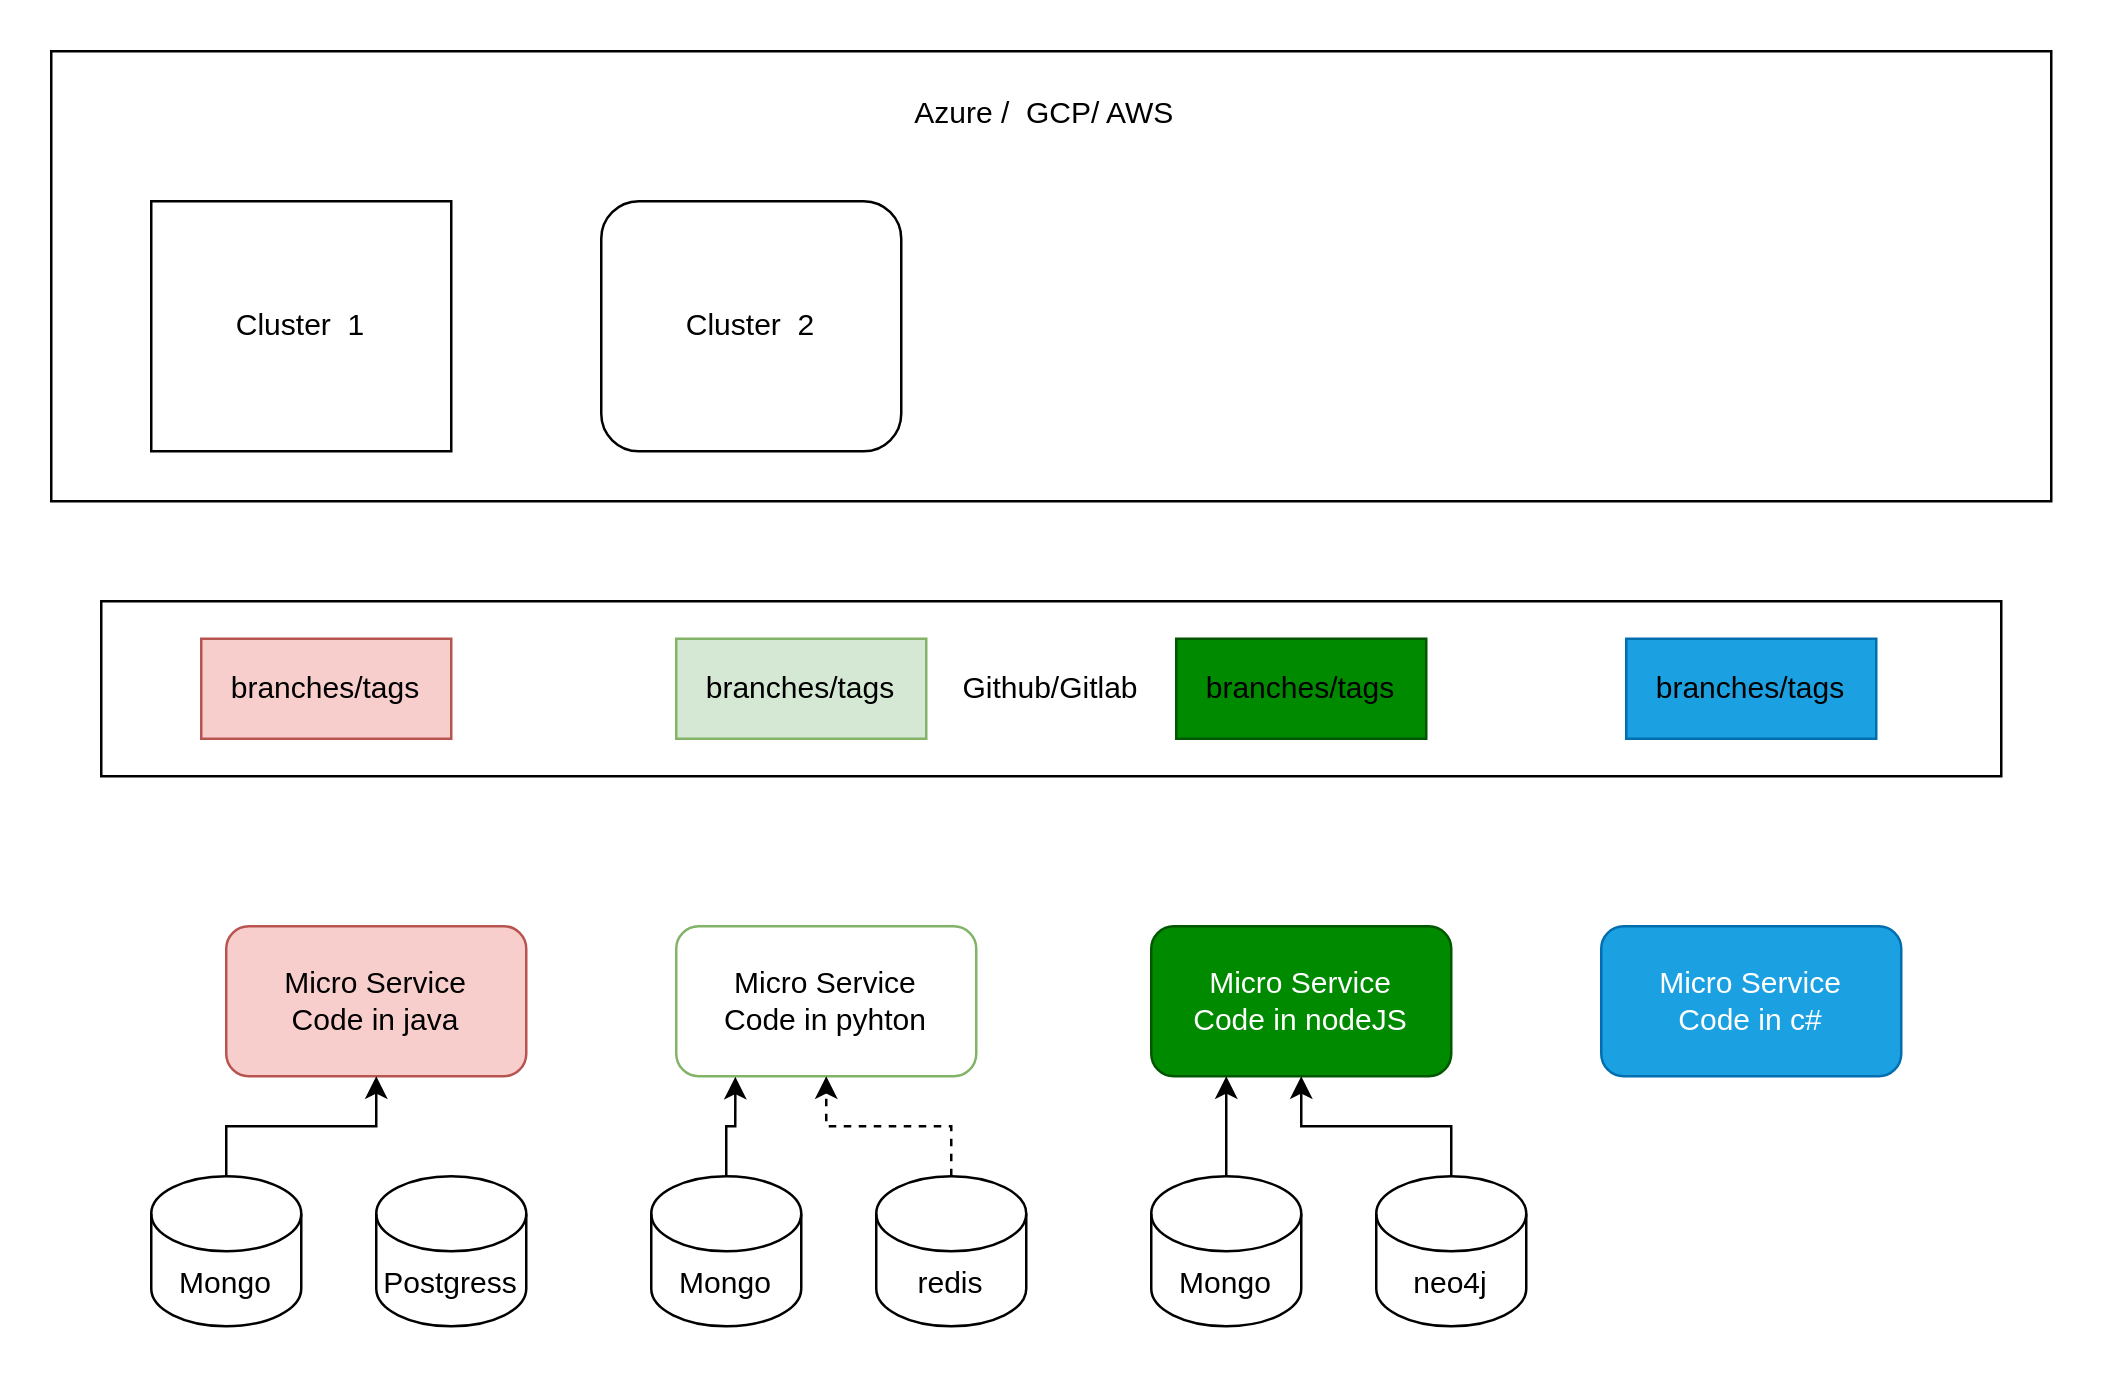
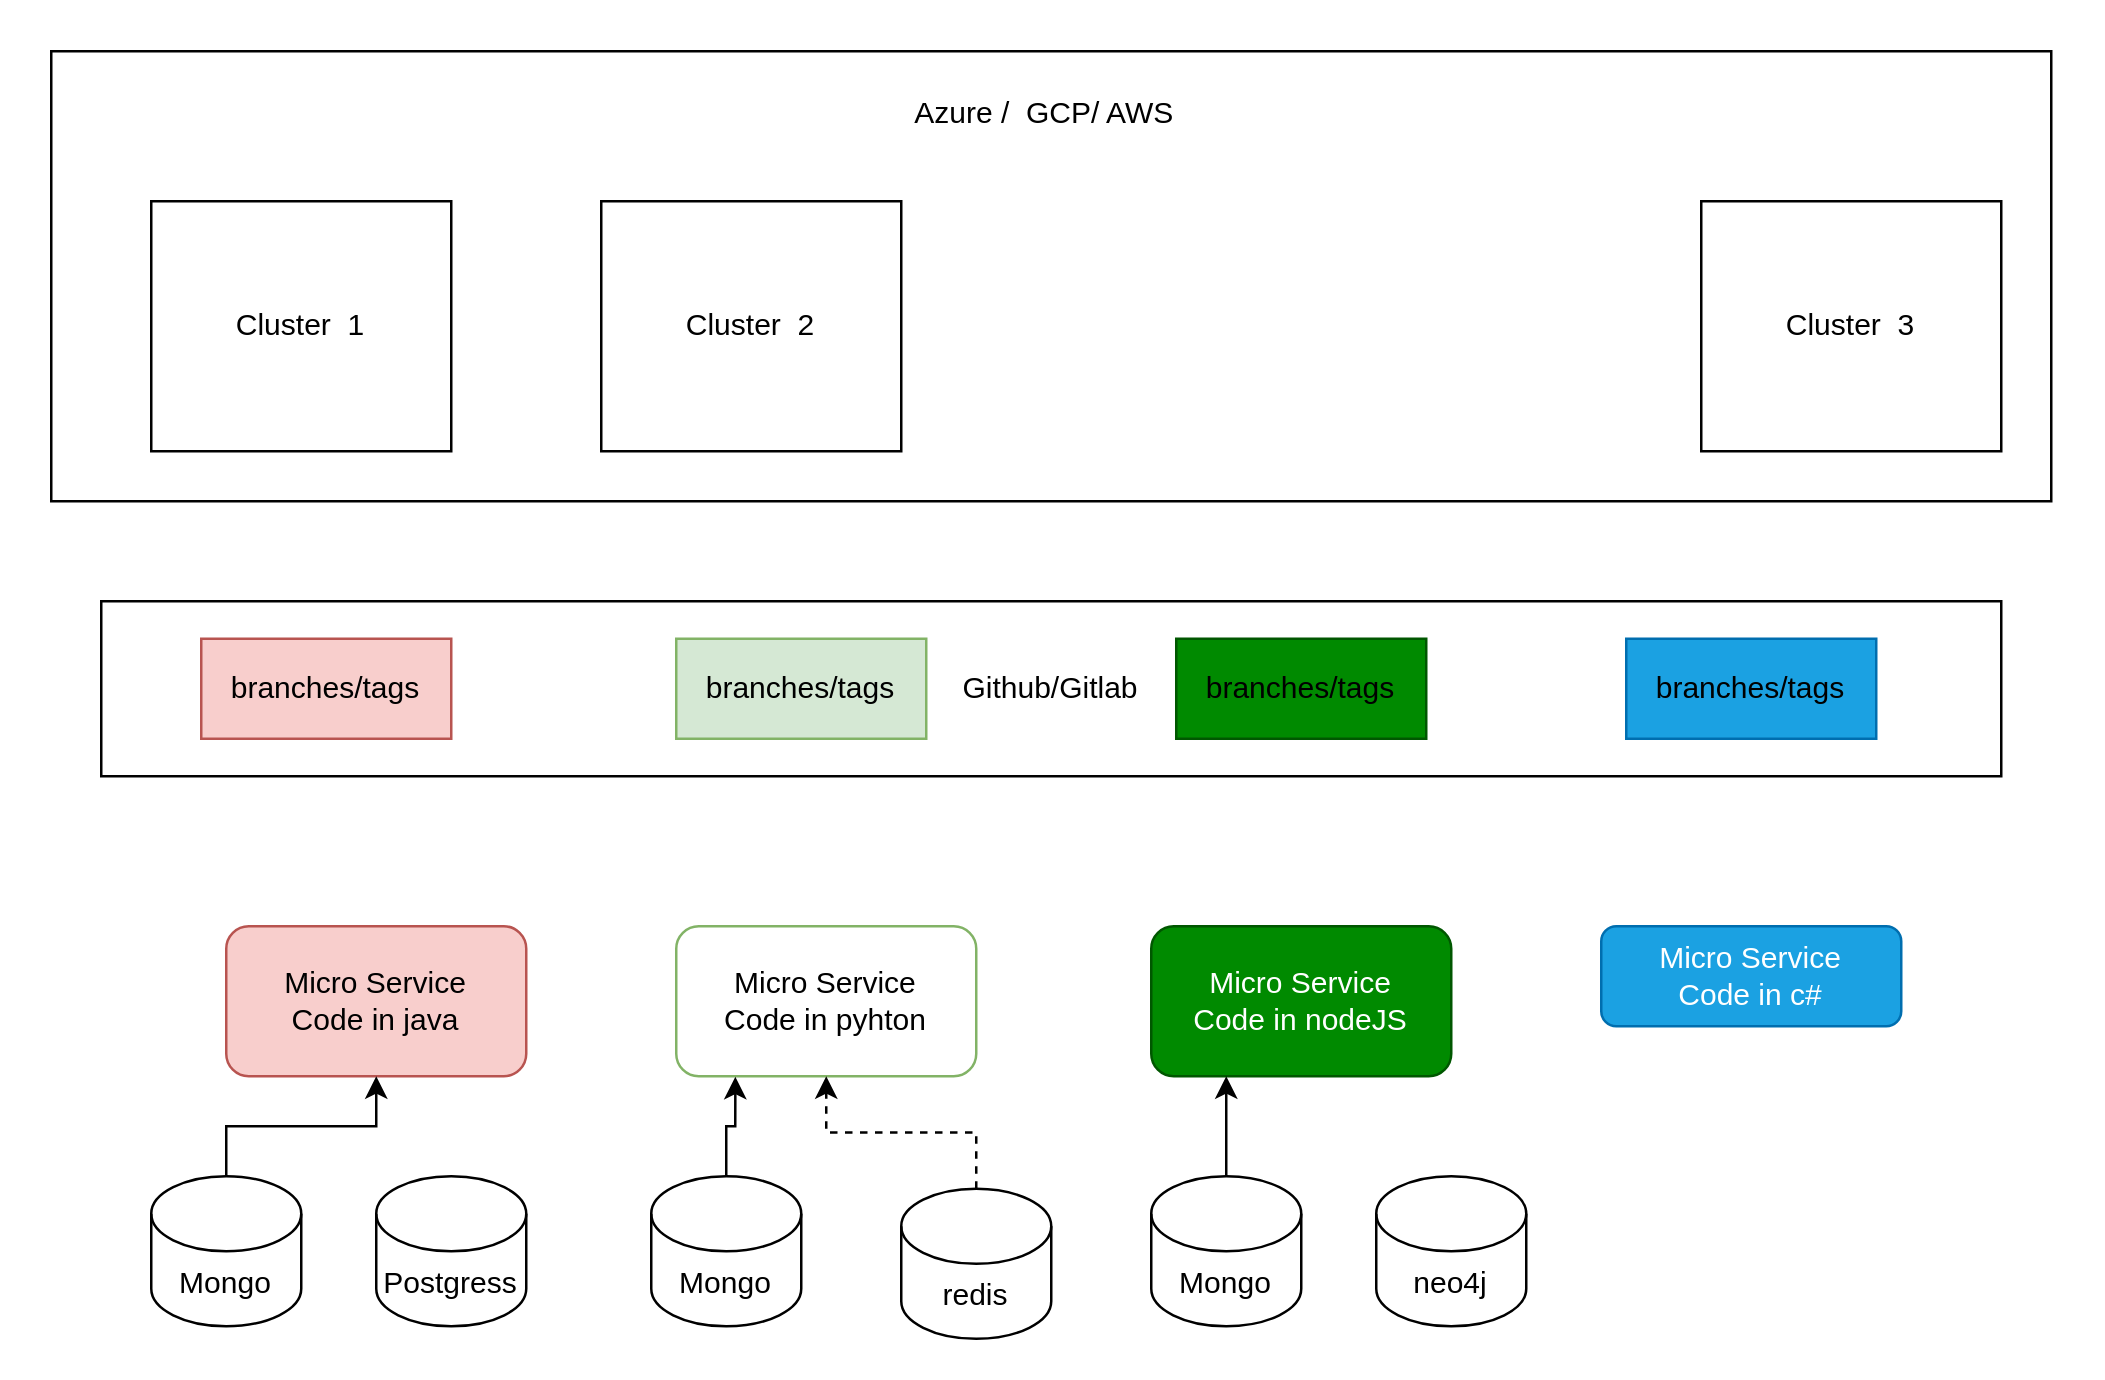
(751, 326) -> (751, 326)
none -> (1851, 326)
(1751, 1001) -> (1751, 976)
(1384, 1126) -> none
(951, 1251) -> (976, 1264)
